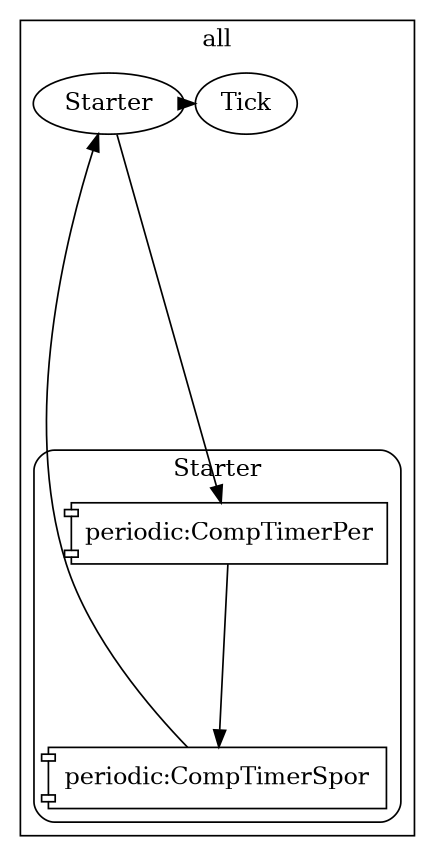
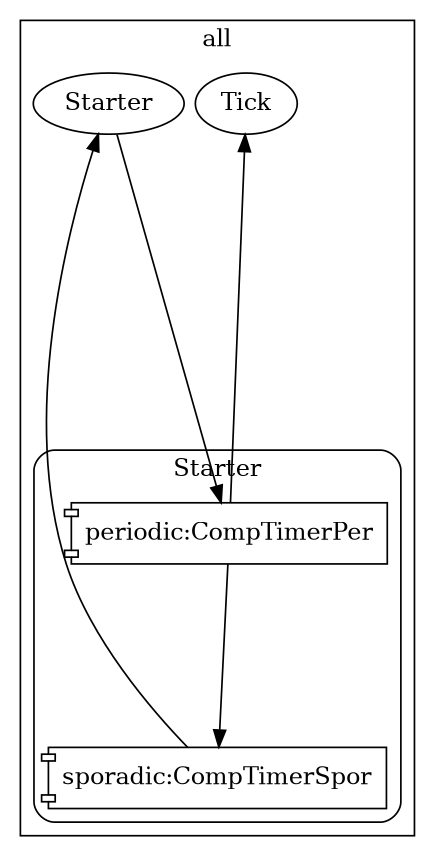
(184, 104) -> (237, 327)
(217, 778) -> (217, 778)
